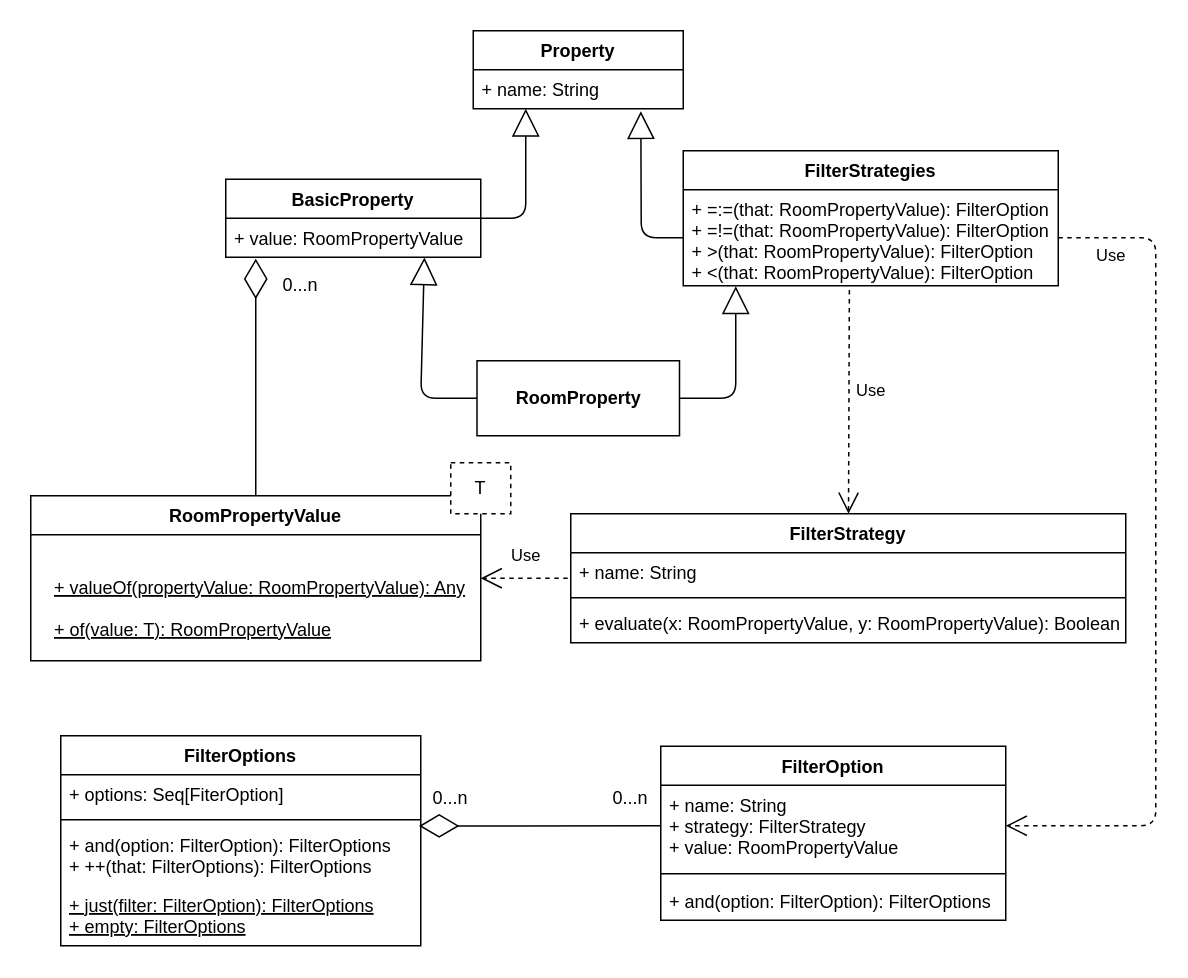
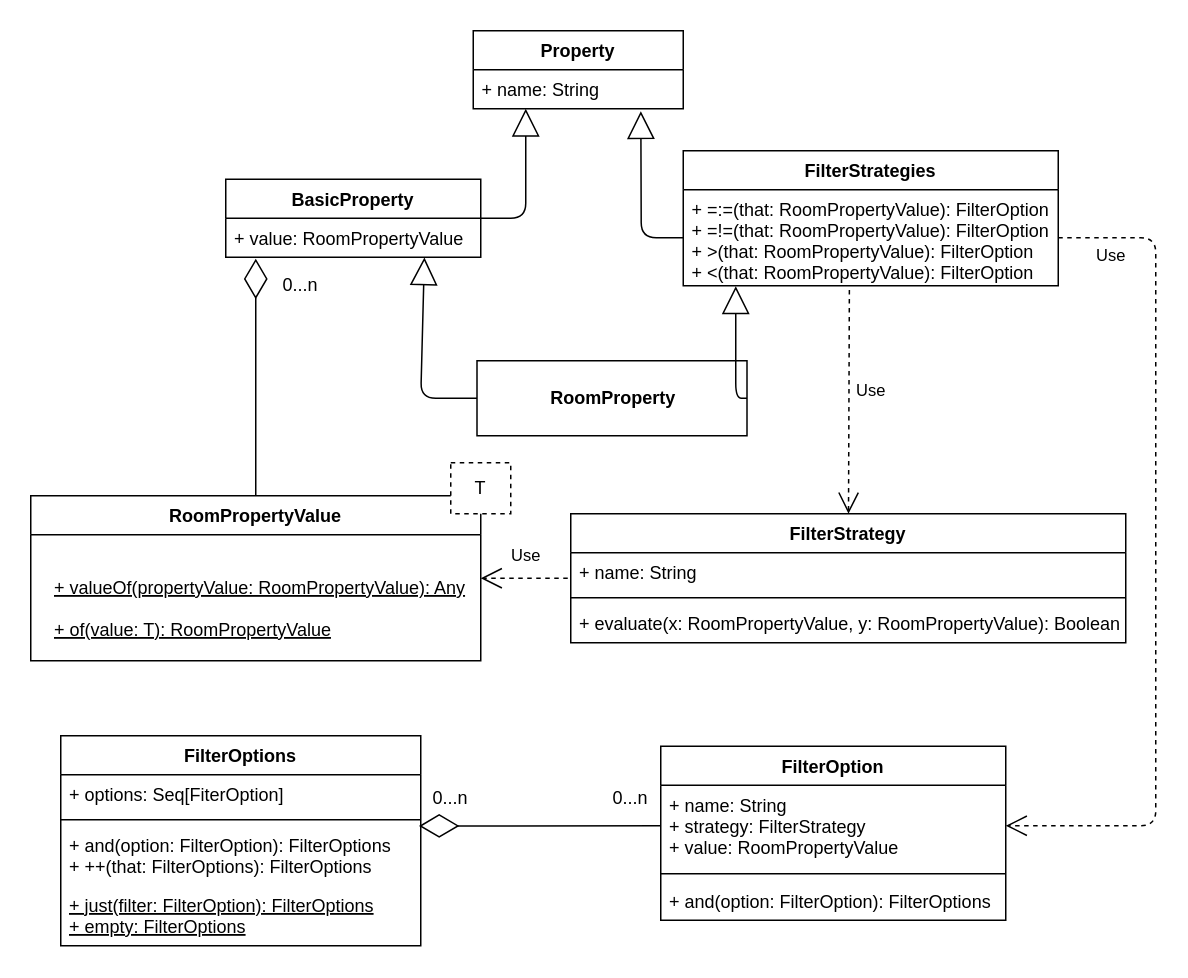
(578, 398) -> (612, 398)
